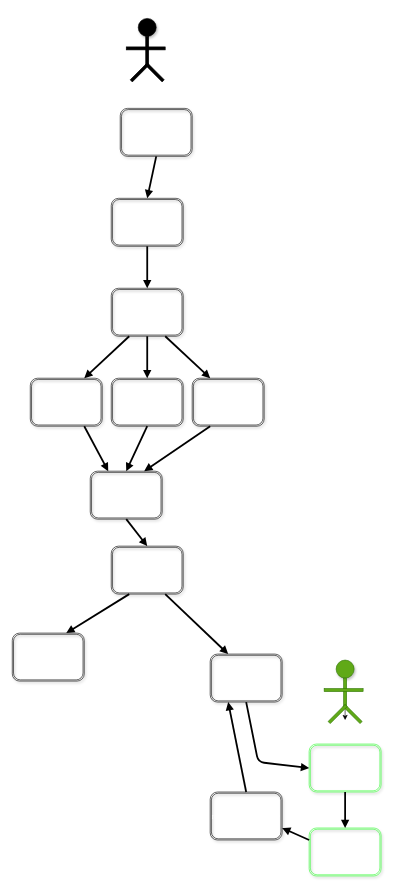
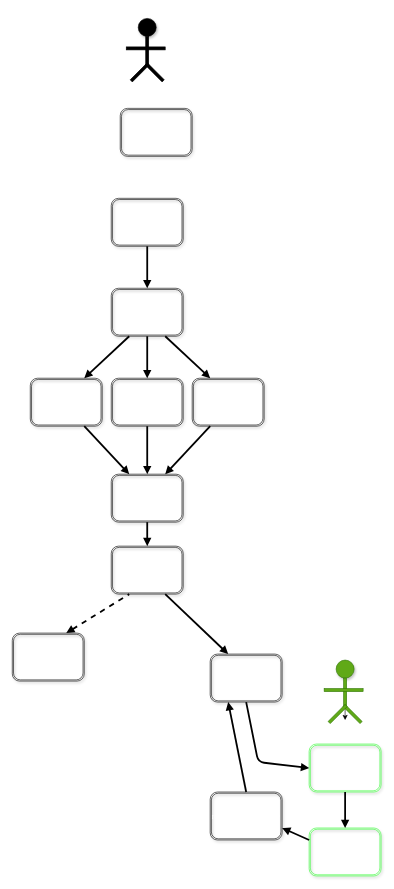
(152, 174) -> none
(126, 495) -> (147, 498)
(101, 612) -> (101, 612)
